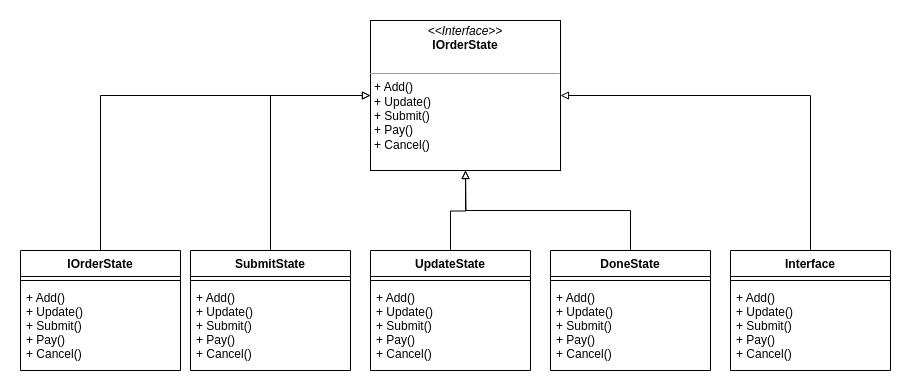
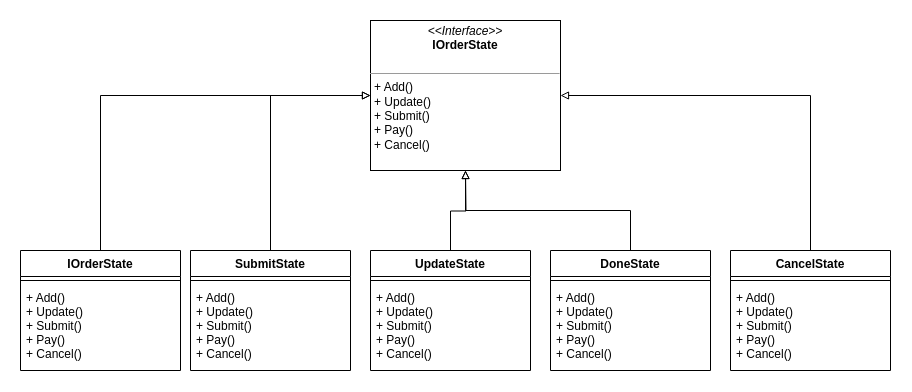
(810, 264) -> (810, 264)
